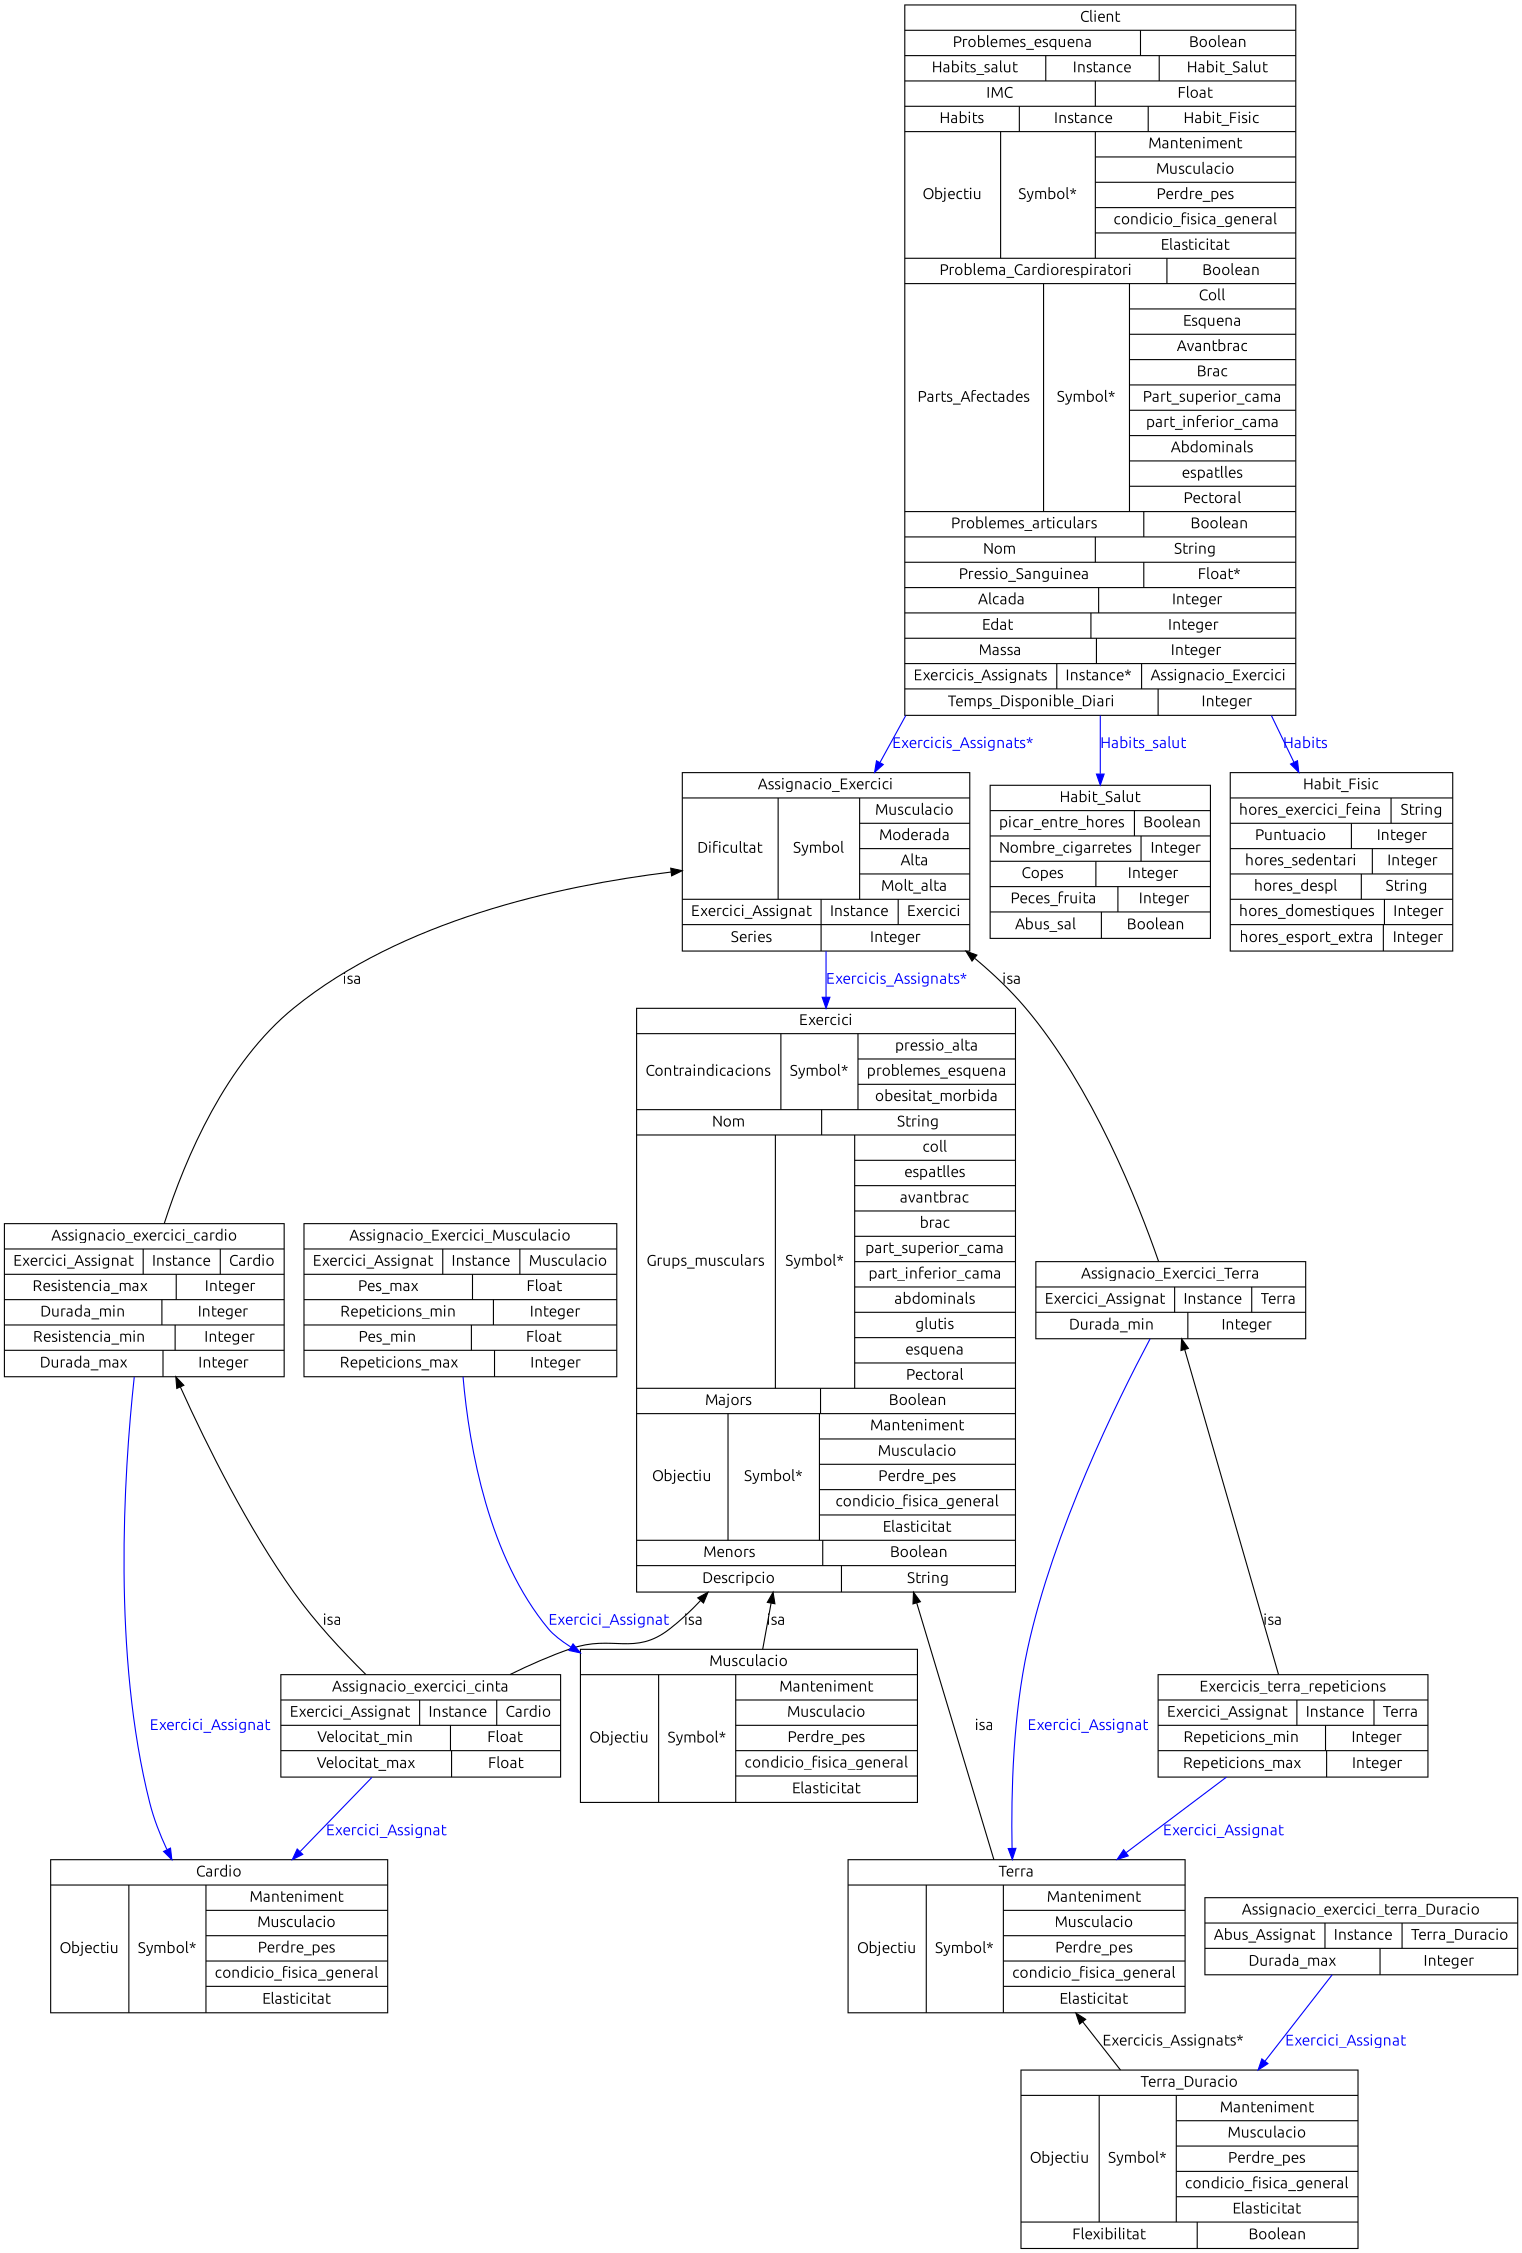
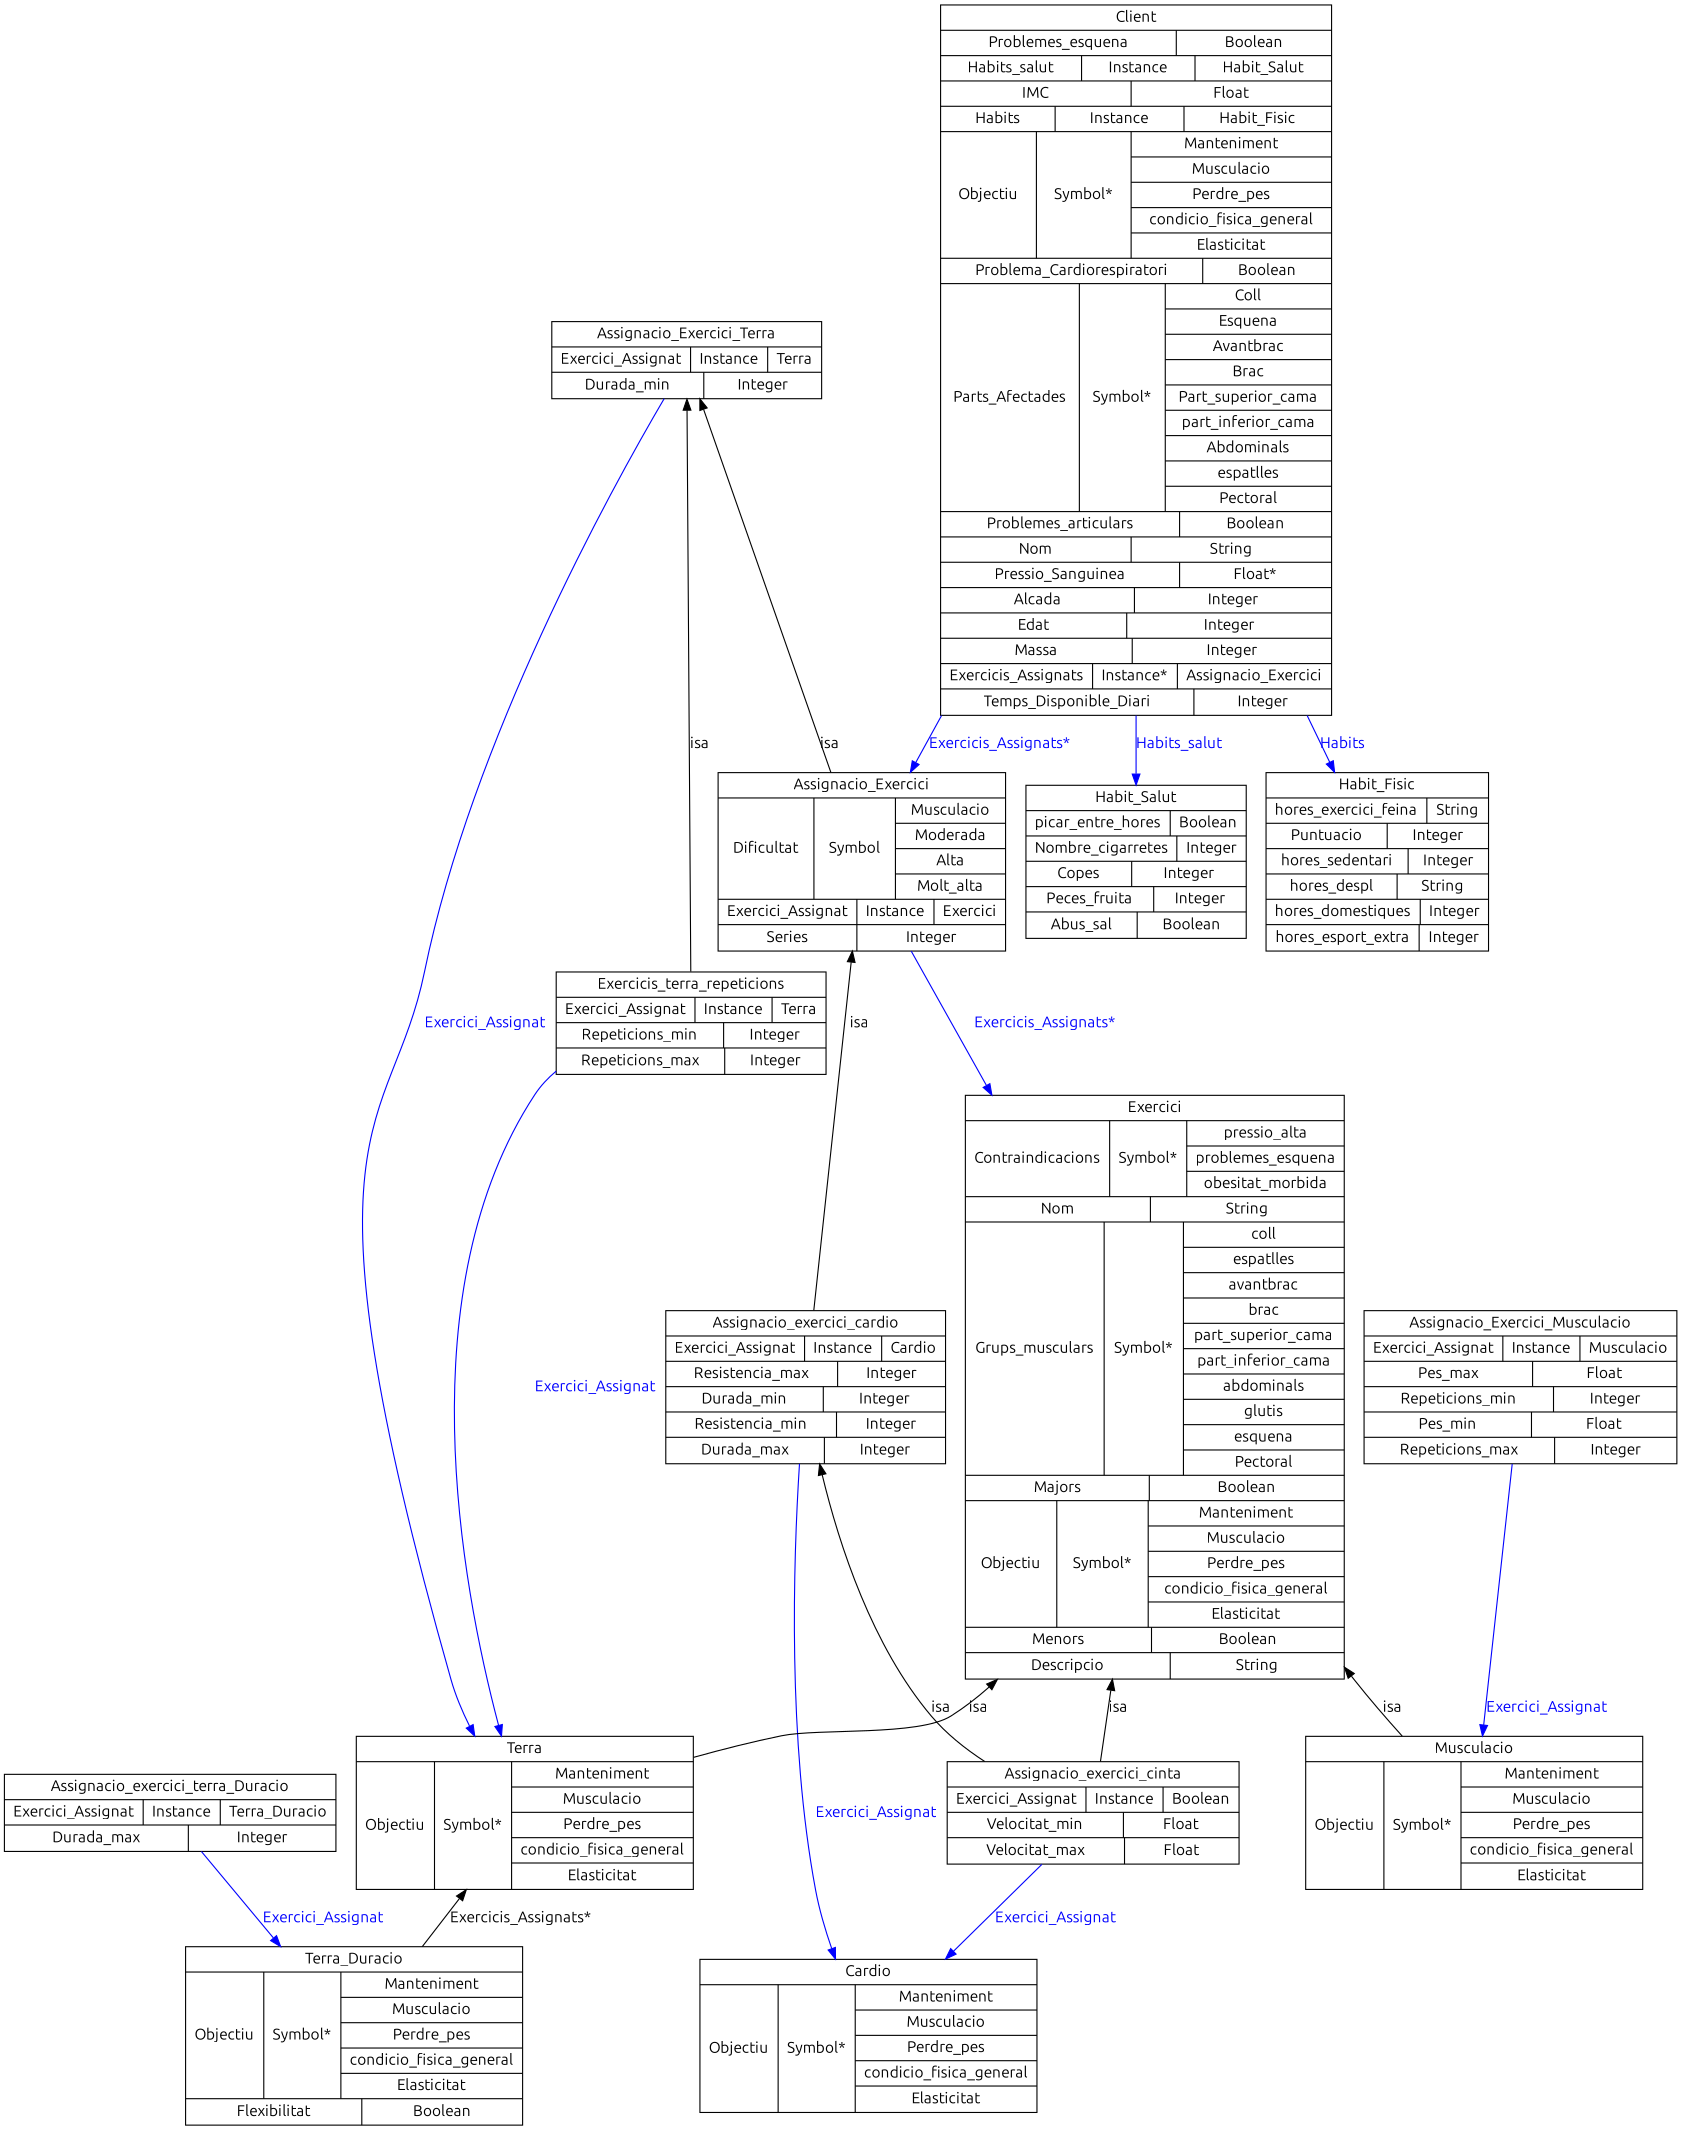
(1086, 1098) -> (767, 591)
(529, 1712) -> (1201, 1799)
(1265, 1935) -> (74, 1812)
